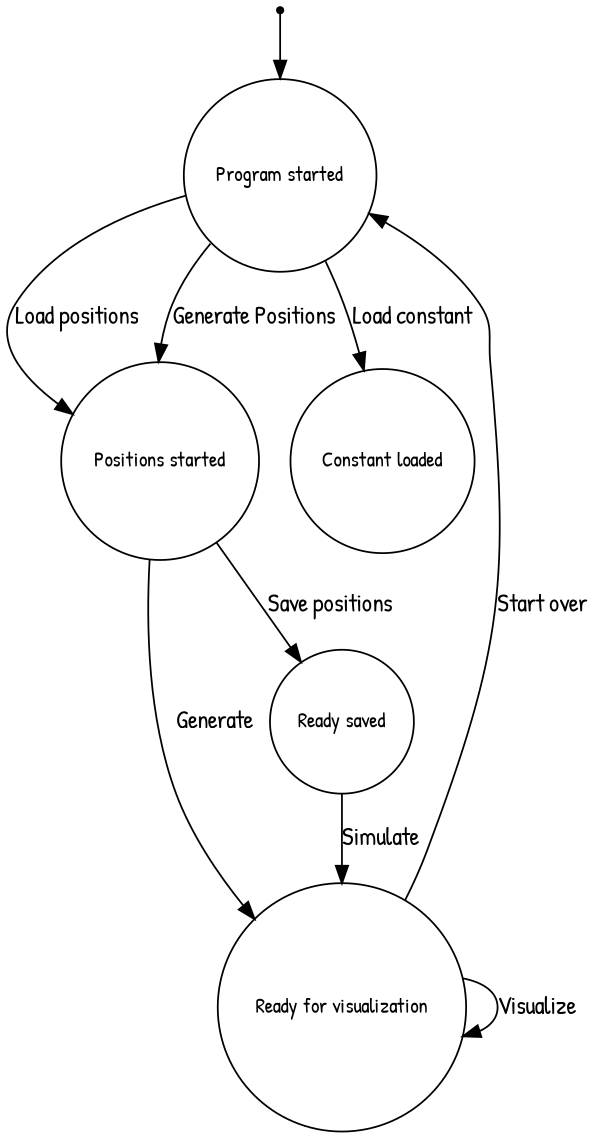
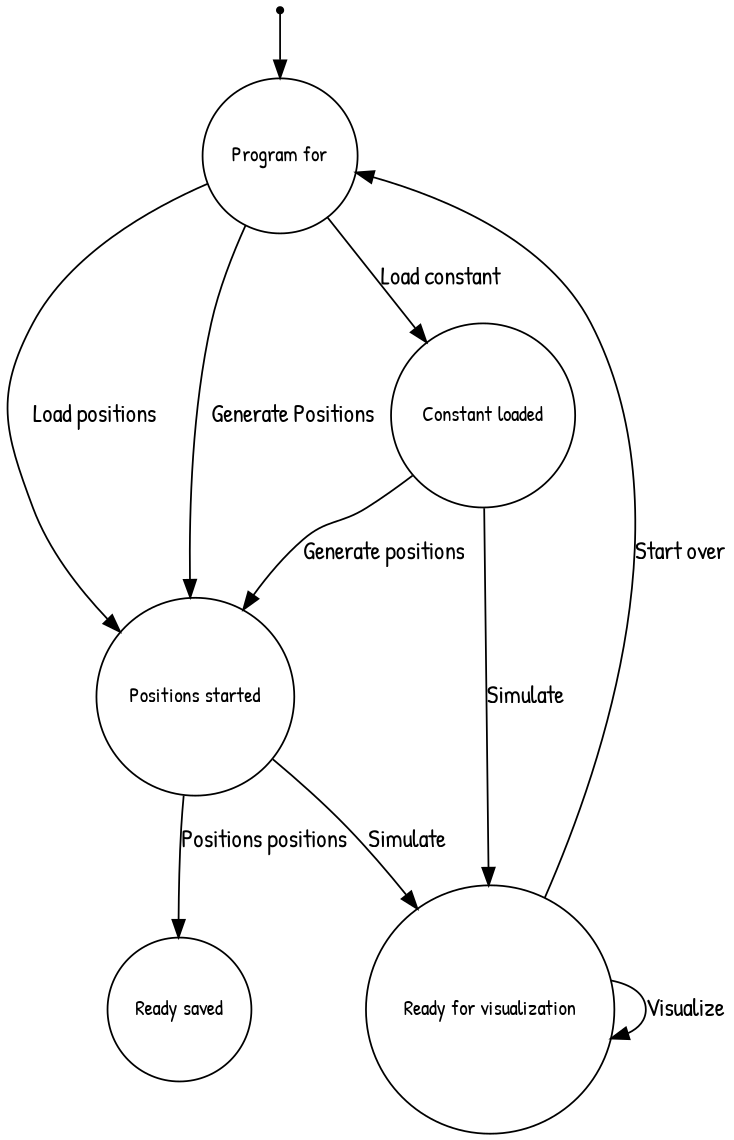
(280, 175) -> (280, 156)
none -> (325, 525)
(330, 605) -> (264, 841)
(215, 722) -> (407, 841)
(342, 830) -> (486, 688)
